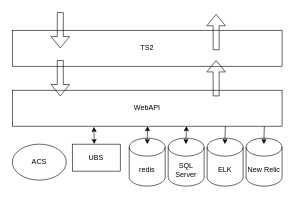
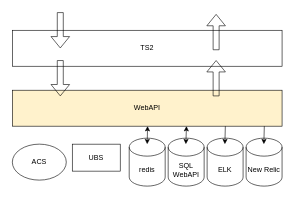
(147, 108) -> (147, 108)
(94, 137) -> none
(186, 170) -> (186, 170)
